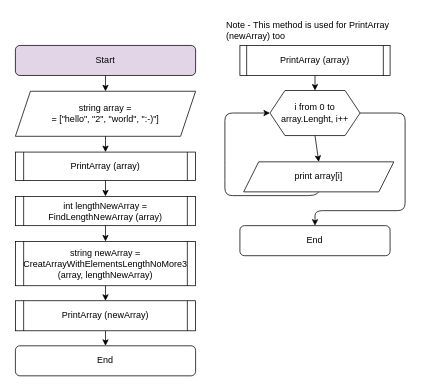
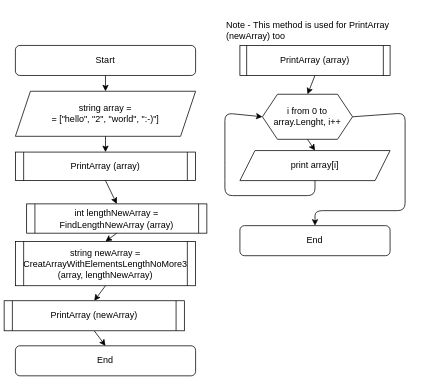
(105, 60) -> (105, 60)
(315, 113) -> (307, 117)
(318, 177) -> (315, 165)
(105, 211) -> (117, 218)
(105, 315) -> (94, 315)
